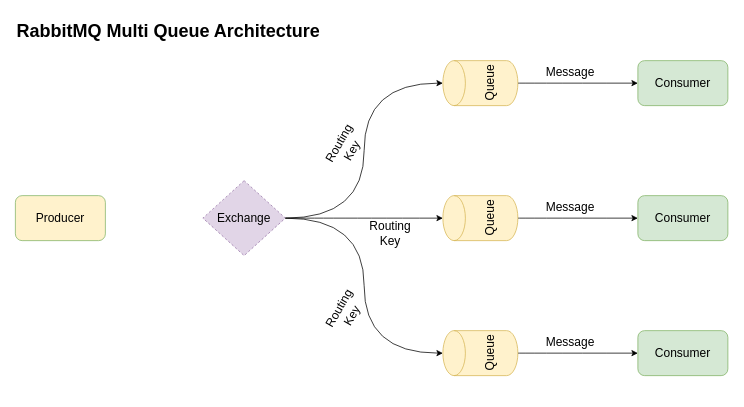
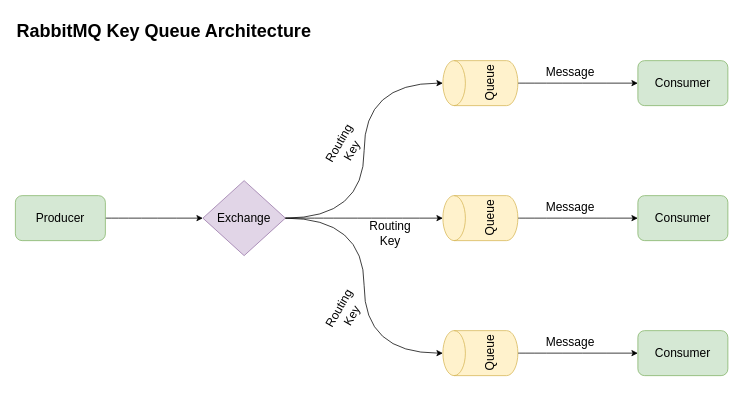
(92, 26) -> (89, 26)
(60, 218) -> (60, 218)
none -> (196, 218)
(244, 218) -> (244, 218)
